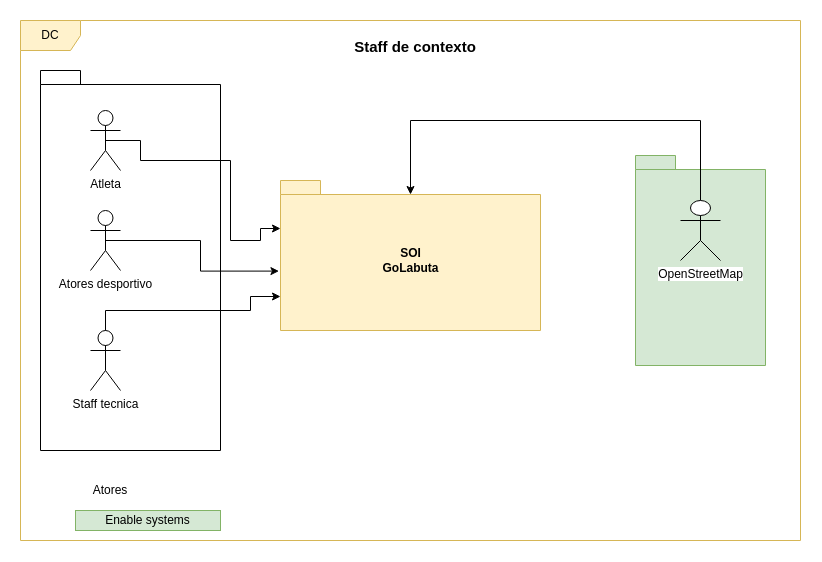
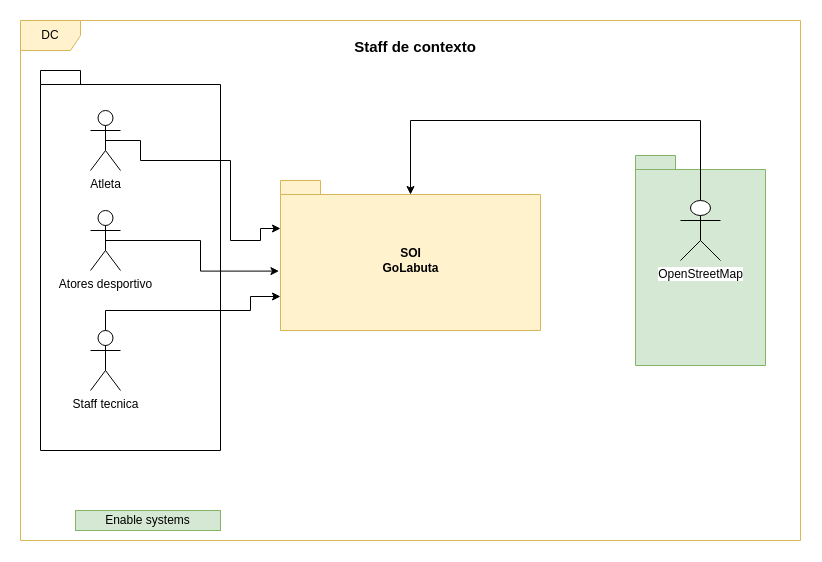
(111, 491) -> none
